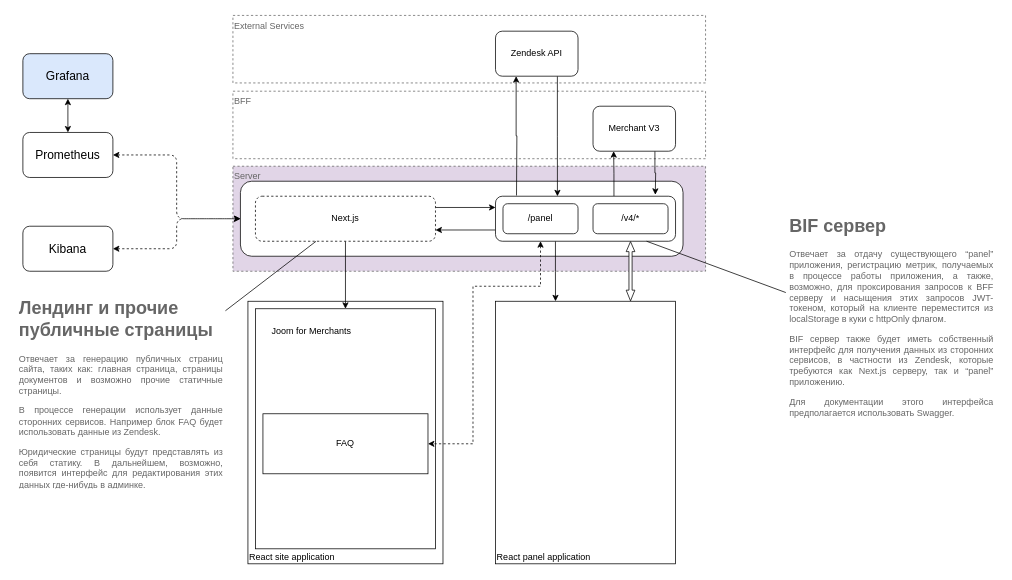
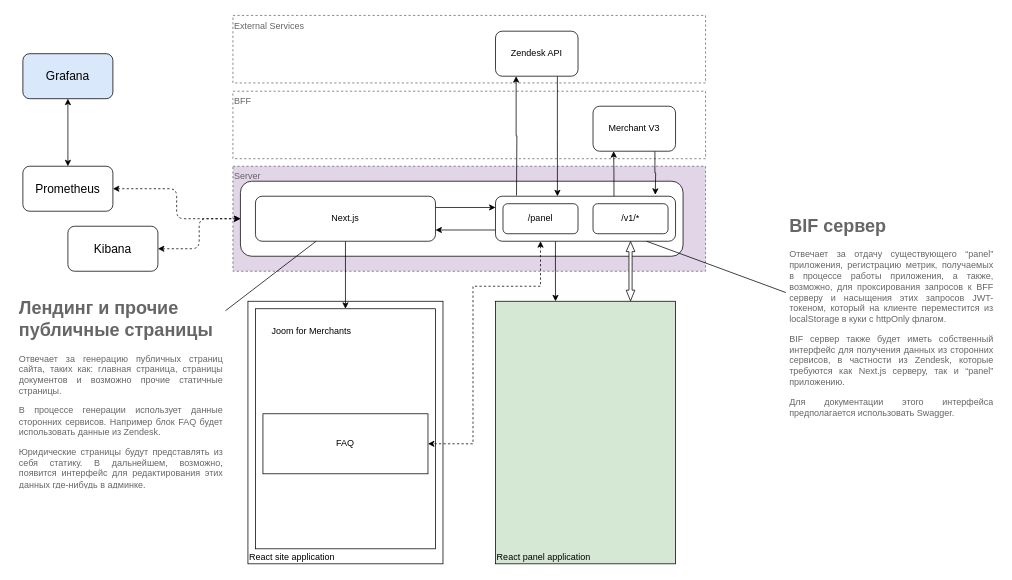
(68, 155) -> (68, 189)
(345, 219) -> (345, 219)
(630, 219) -> (630, 219)
(68, 249) -> (113, 249)
(585, 432) -> (585, 432)
